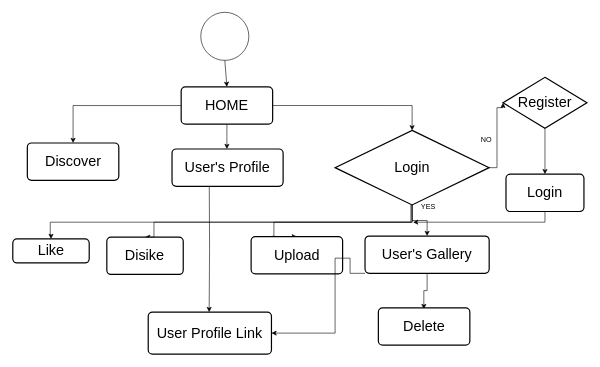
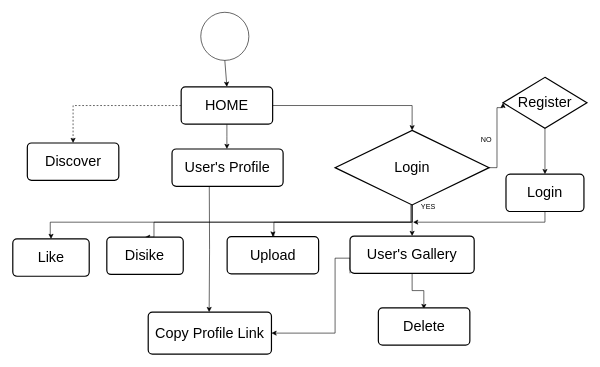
(111, 106) -> (111, 106)
(51, 251) -> (51, 258)
(297, 255) -> (273, 255)
(427, 255) -> (412, 255)
(210, 333) -> (210, 333)
